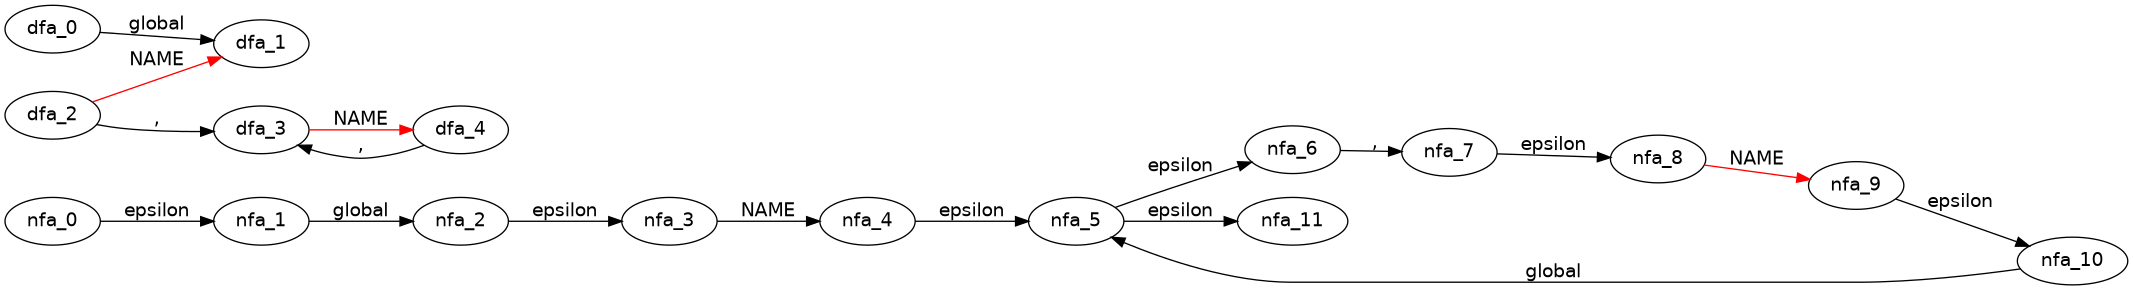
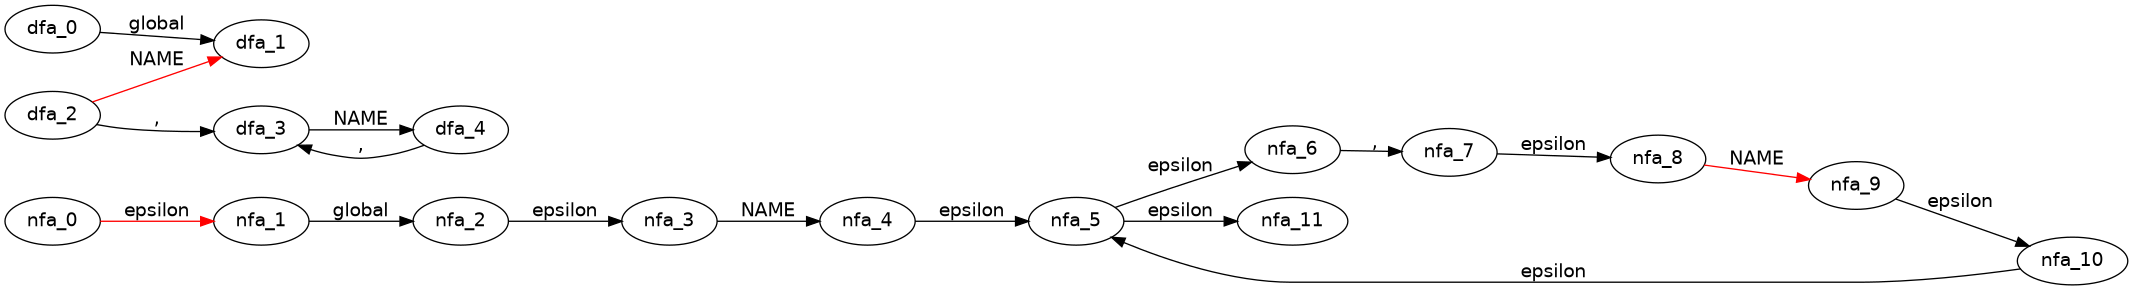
(354, 130) -> (354, 130)
(150, 221) -> (150, 221)
(1554, 272) -> (1554, 272)
